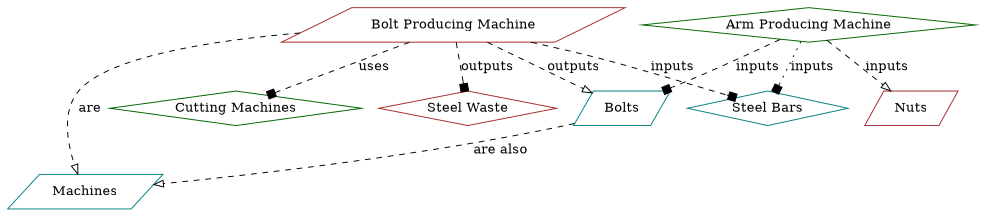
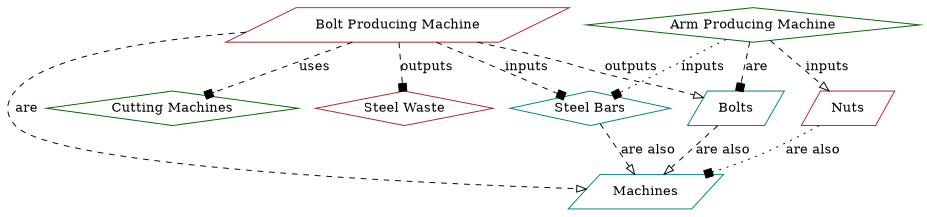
(758, 67) -> (757, 67)
none -> (615, 145)
none -> (768, 151)
